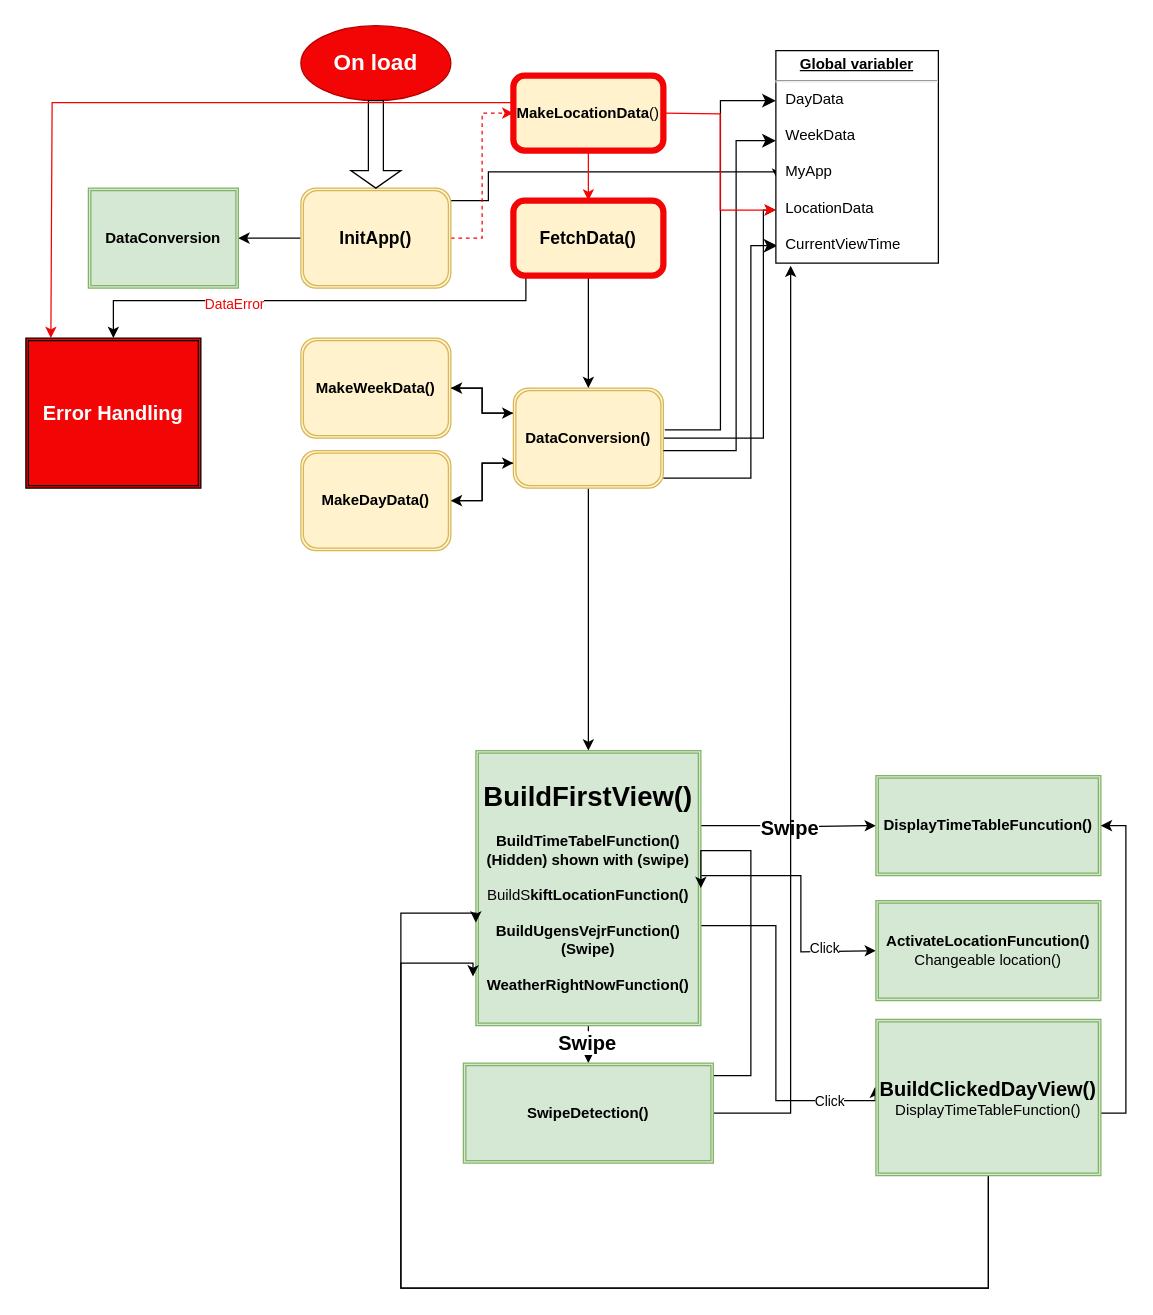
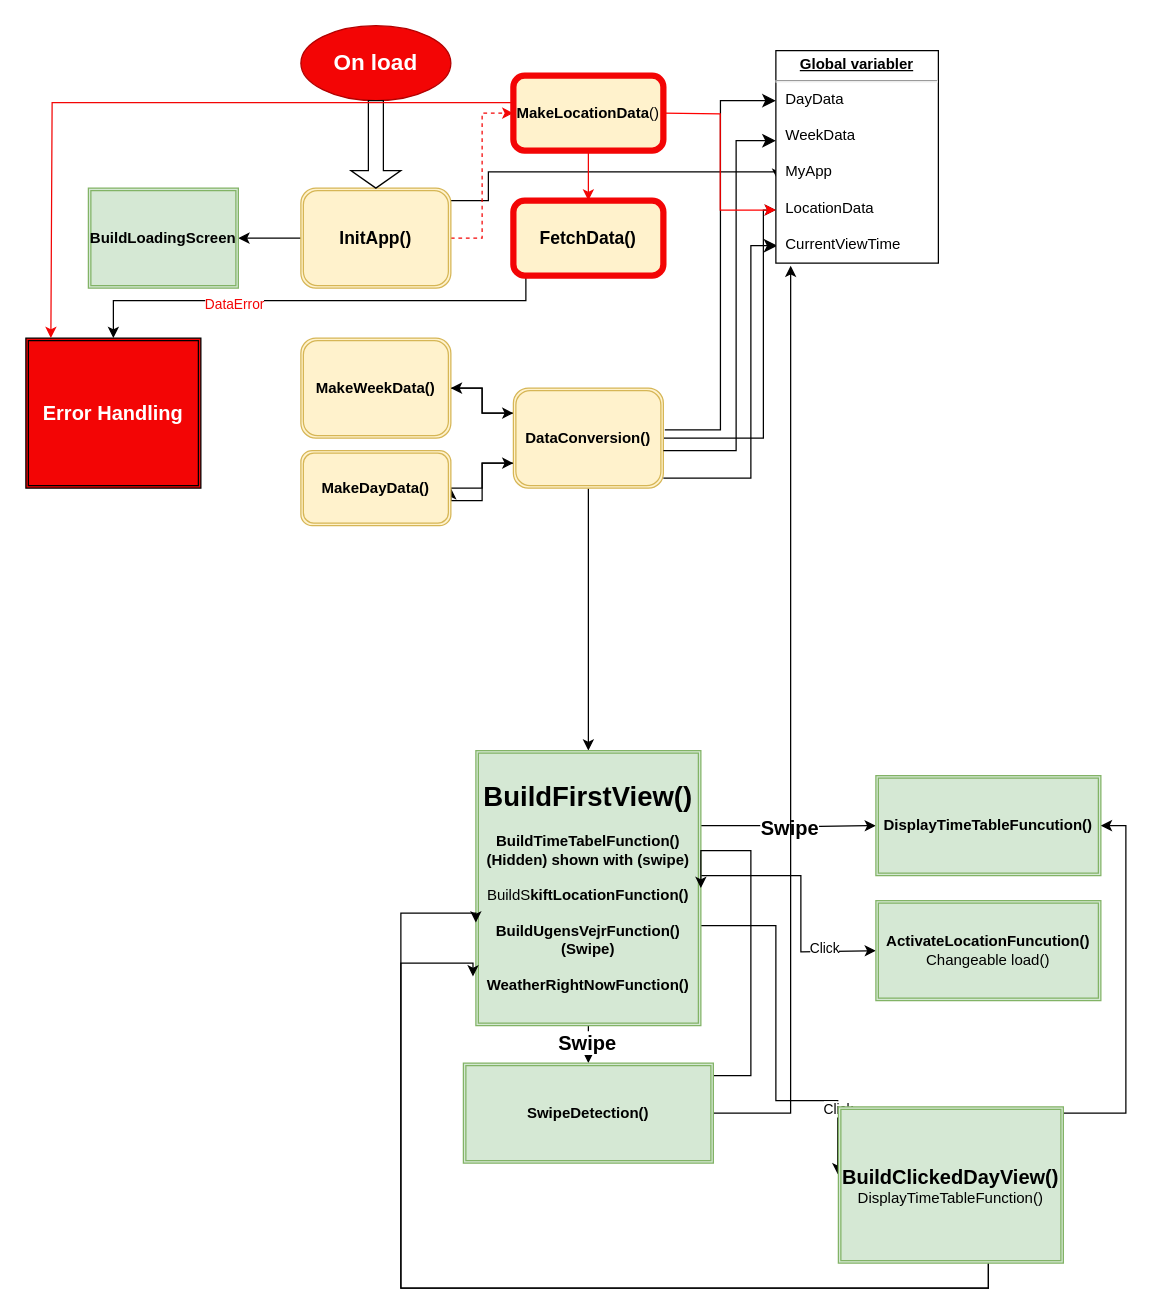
(163, 238) -> (163, 238)
(588, 328) -> none
(376, 501) -> (376, 488)
(988, 951) -> (988, 951)
(988, 1098) -> (951, 1185)
